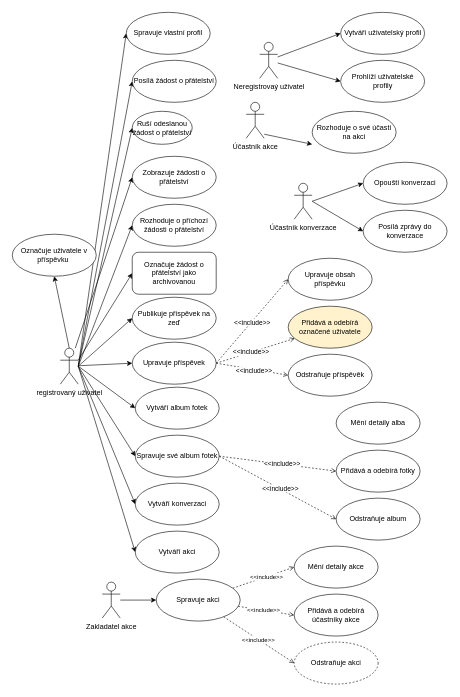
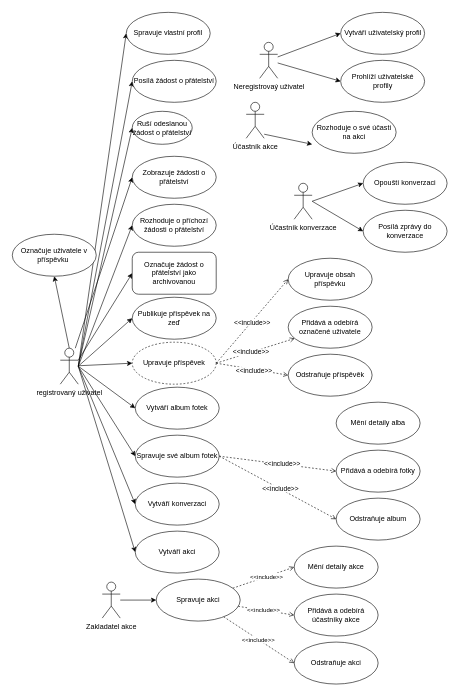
(330, 327) -> (330, 327)
(174, 363) -> (174, 363)
(336, 663) -> (336, 663)
